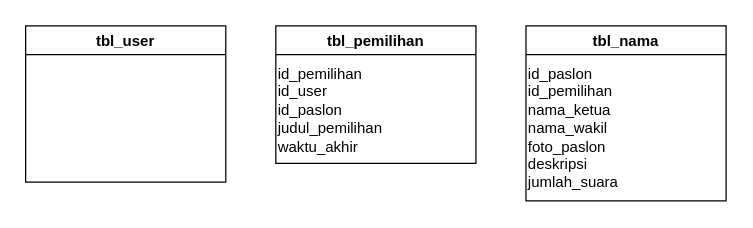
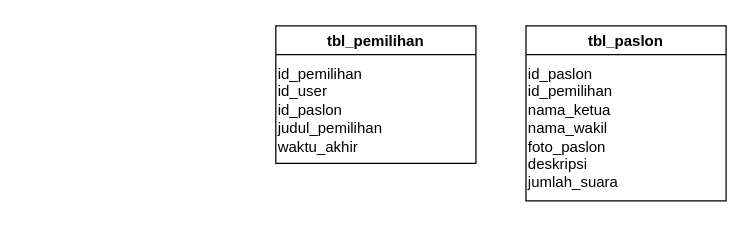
(625, 41) -> (625, 41)
(126, 104) -> none
